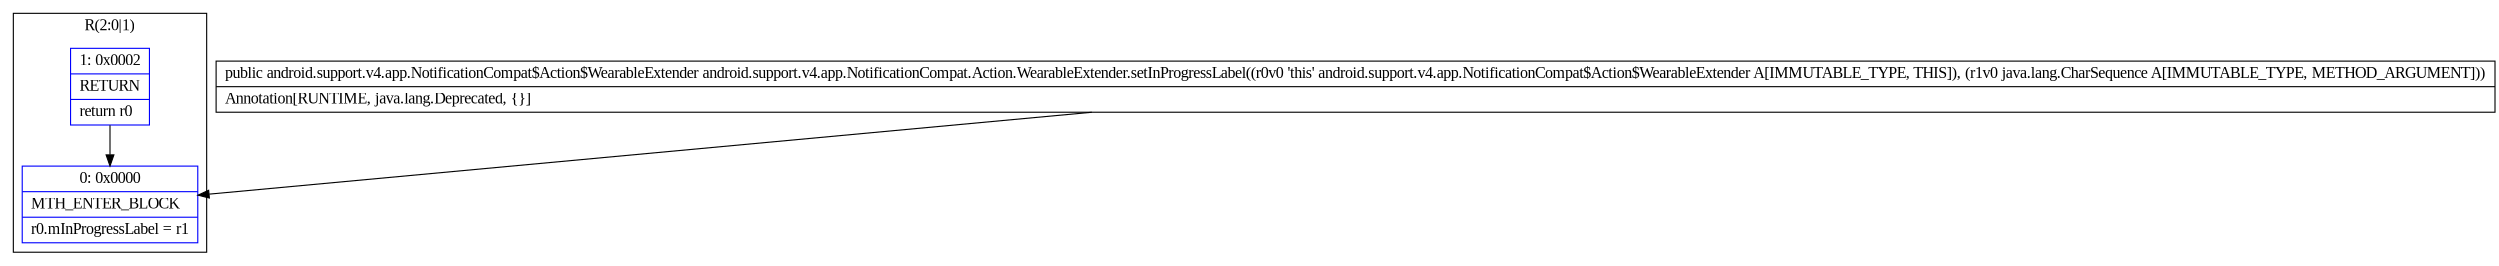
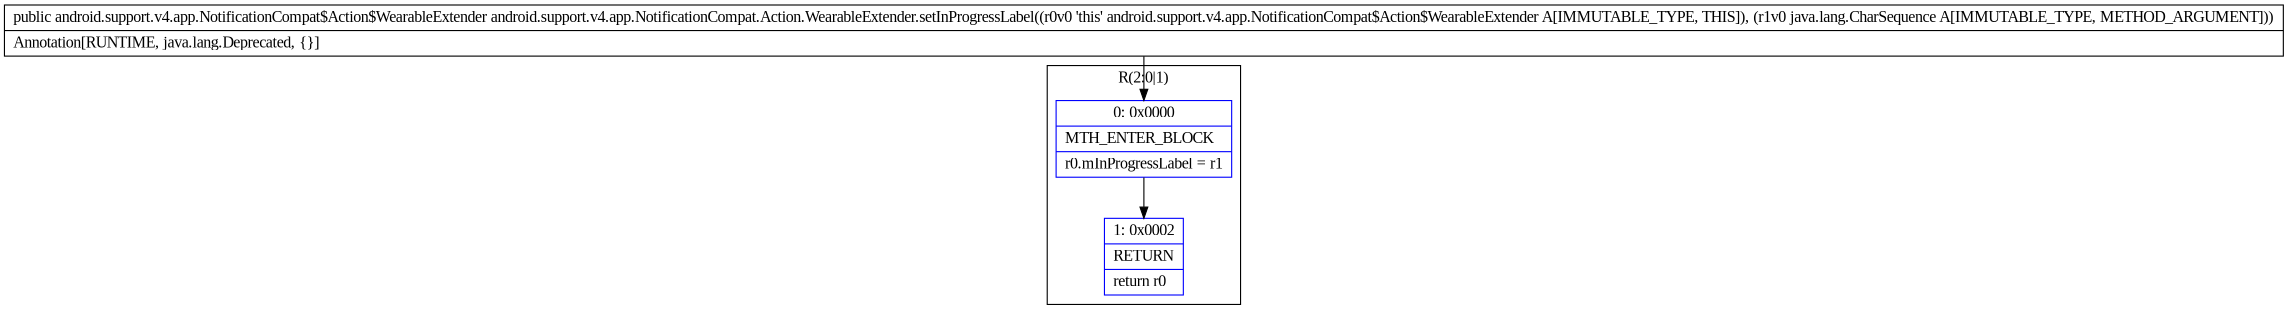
(110, 140) -> (1144, 192)
